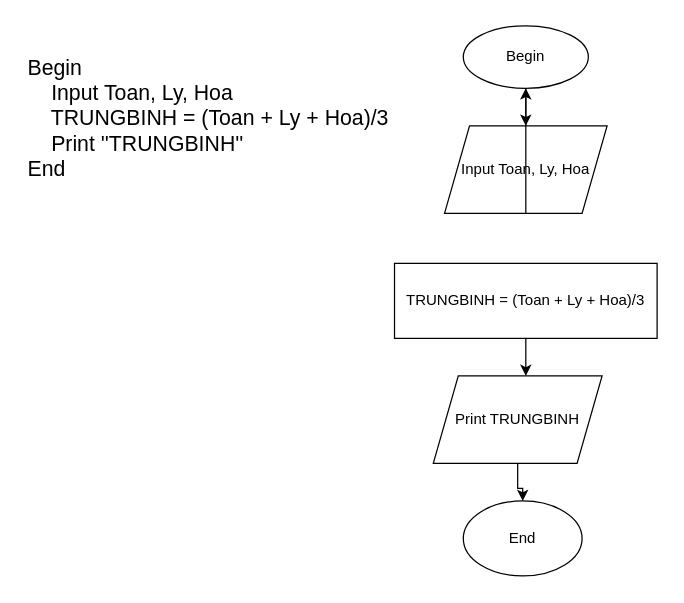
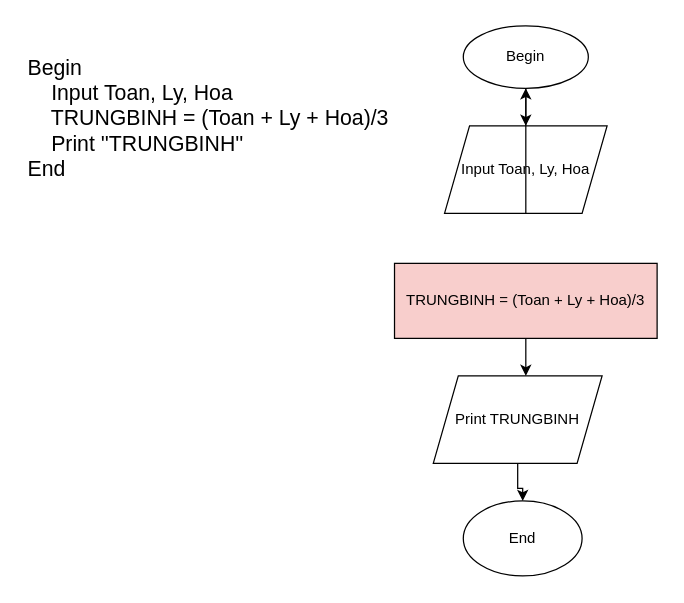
(526, 301) -> (526, 301)
